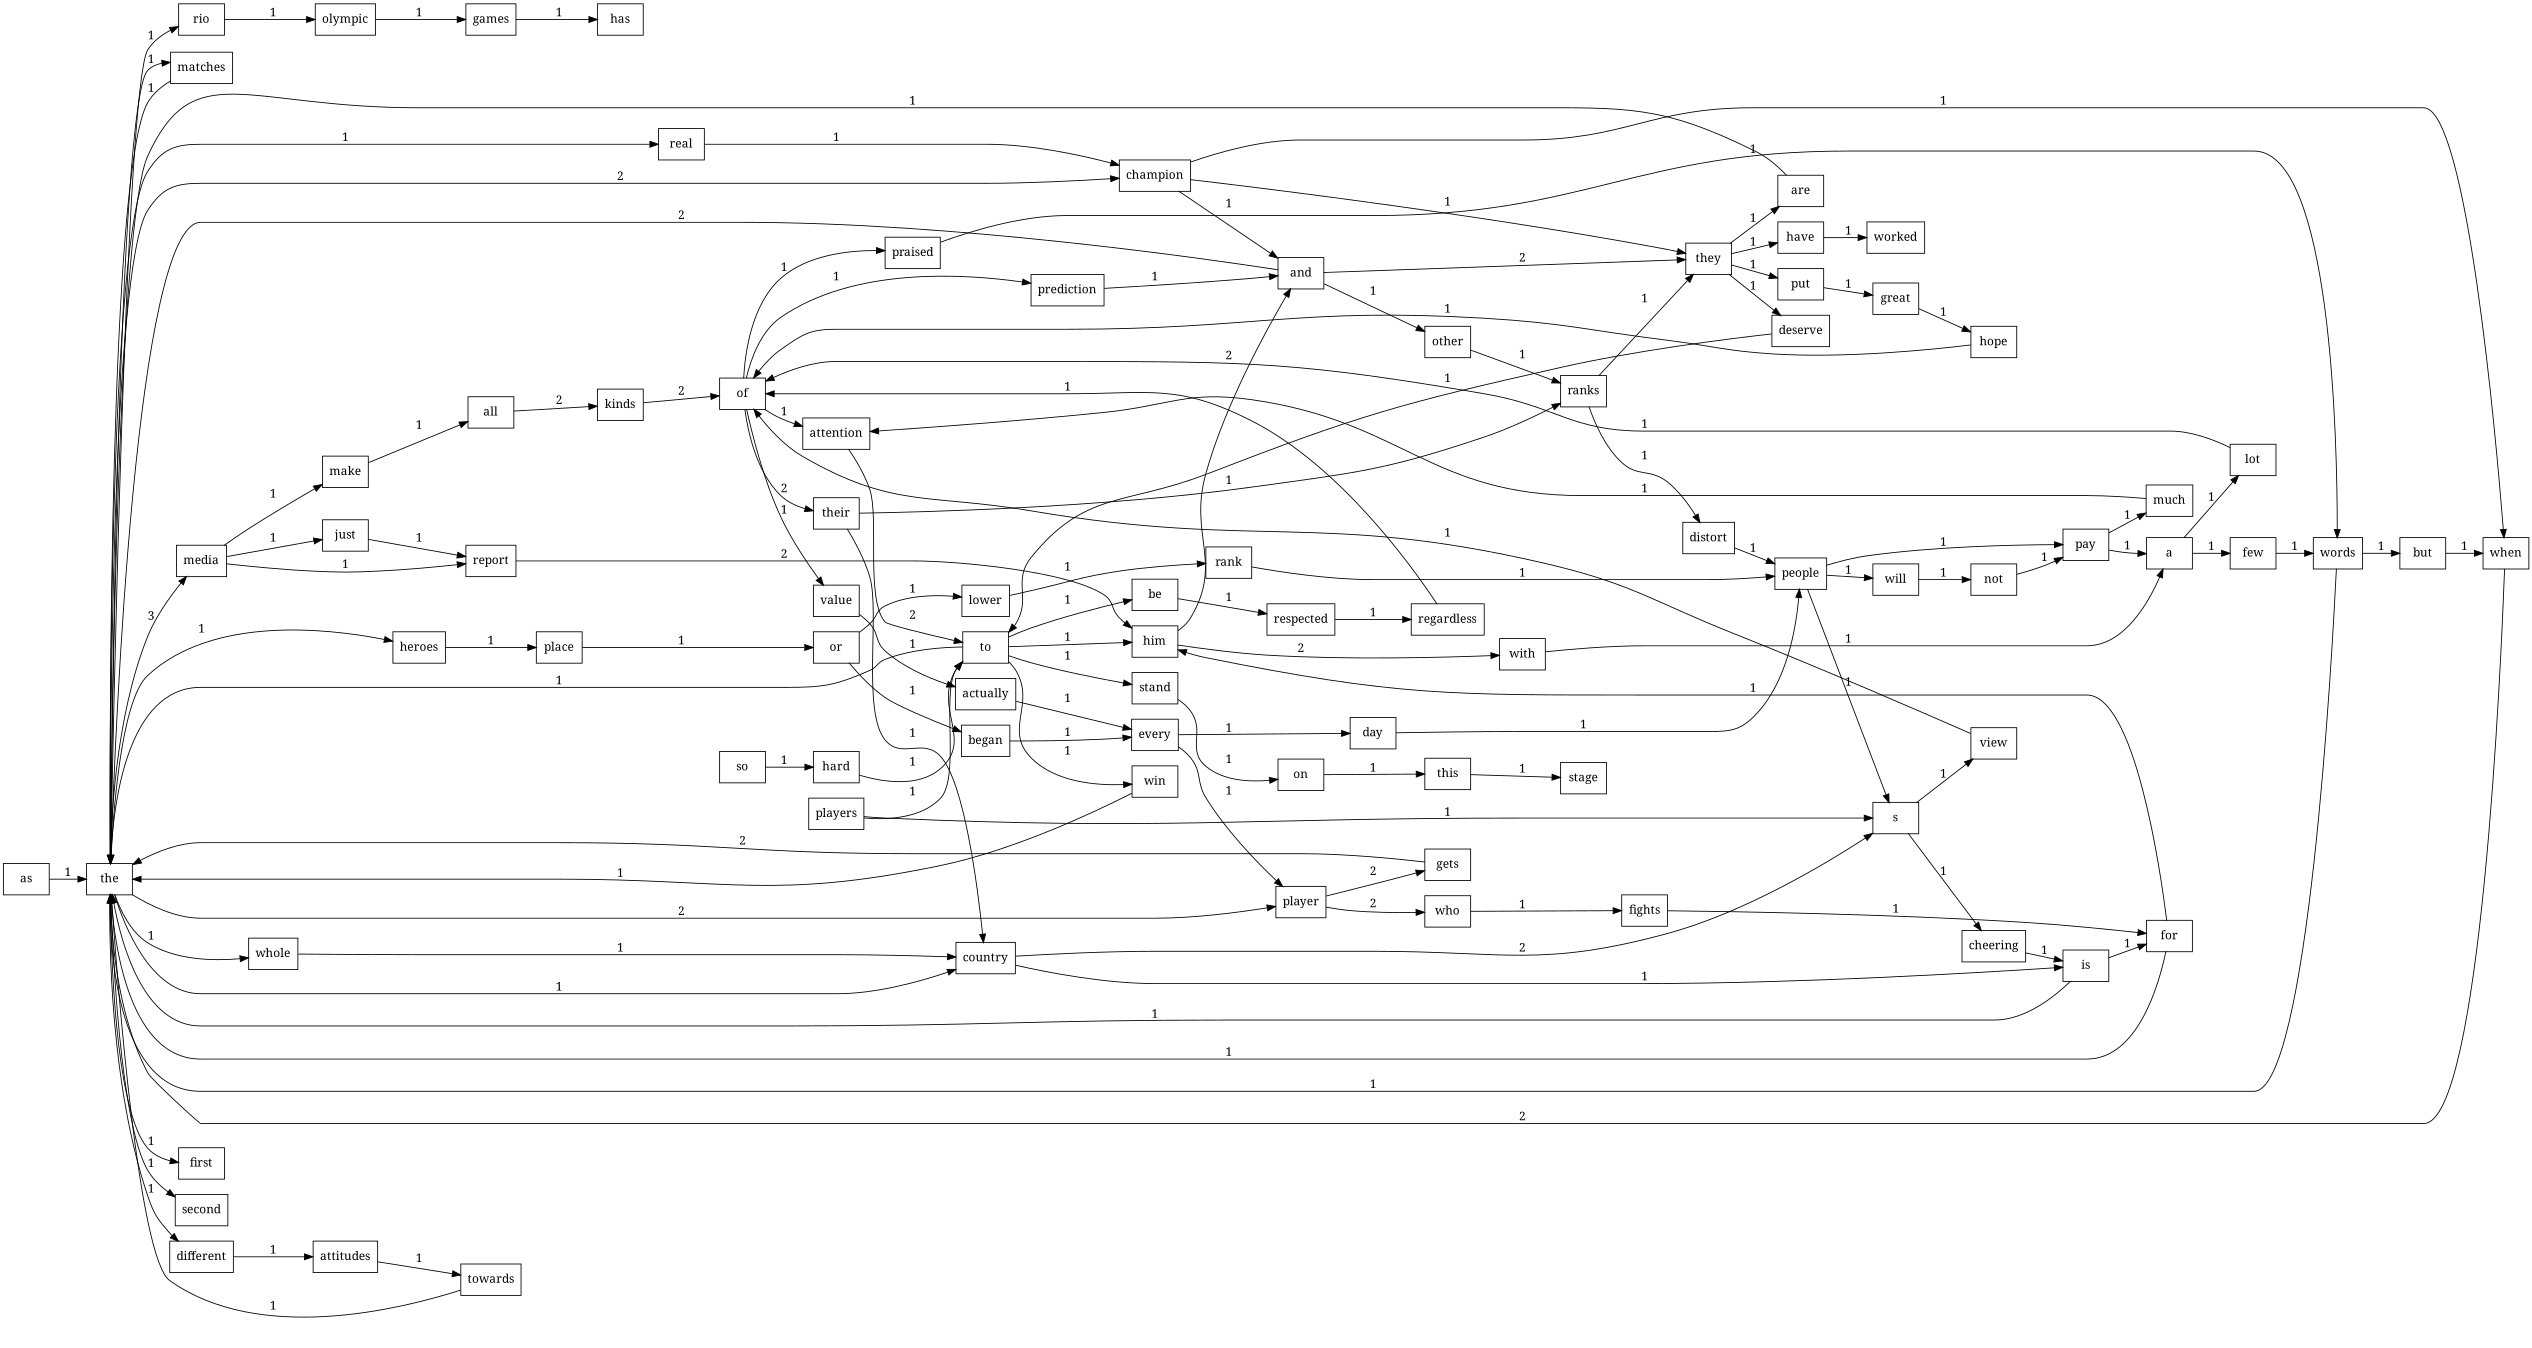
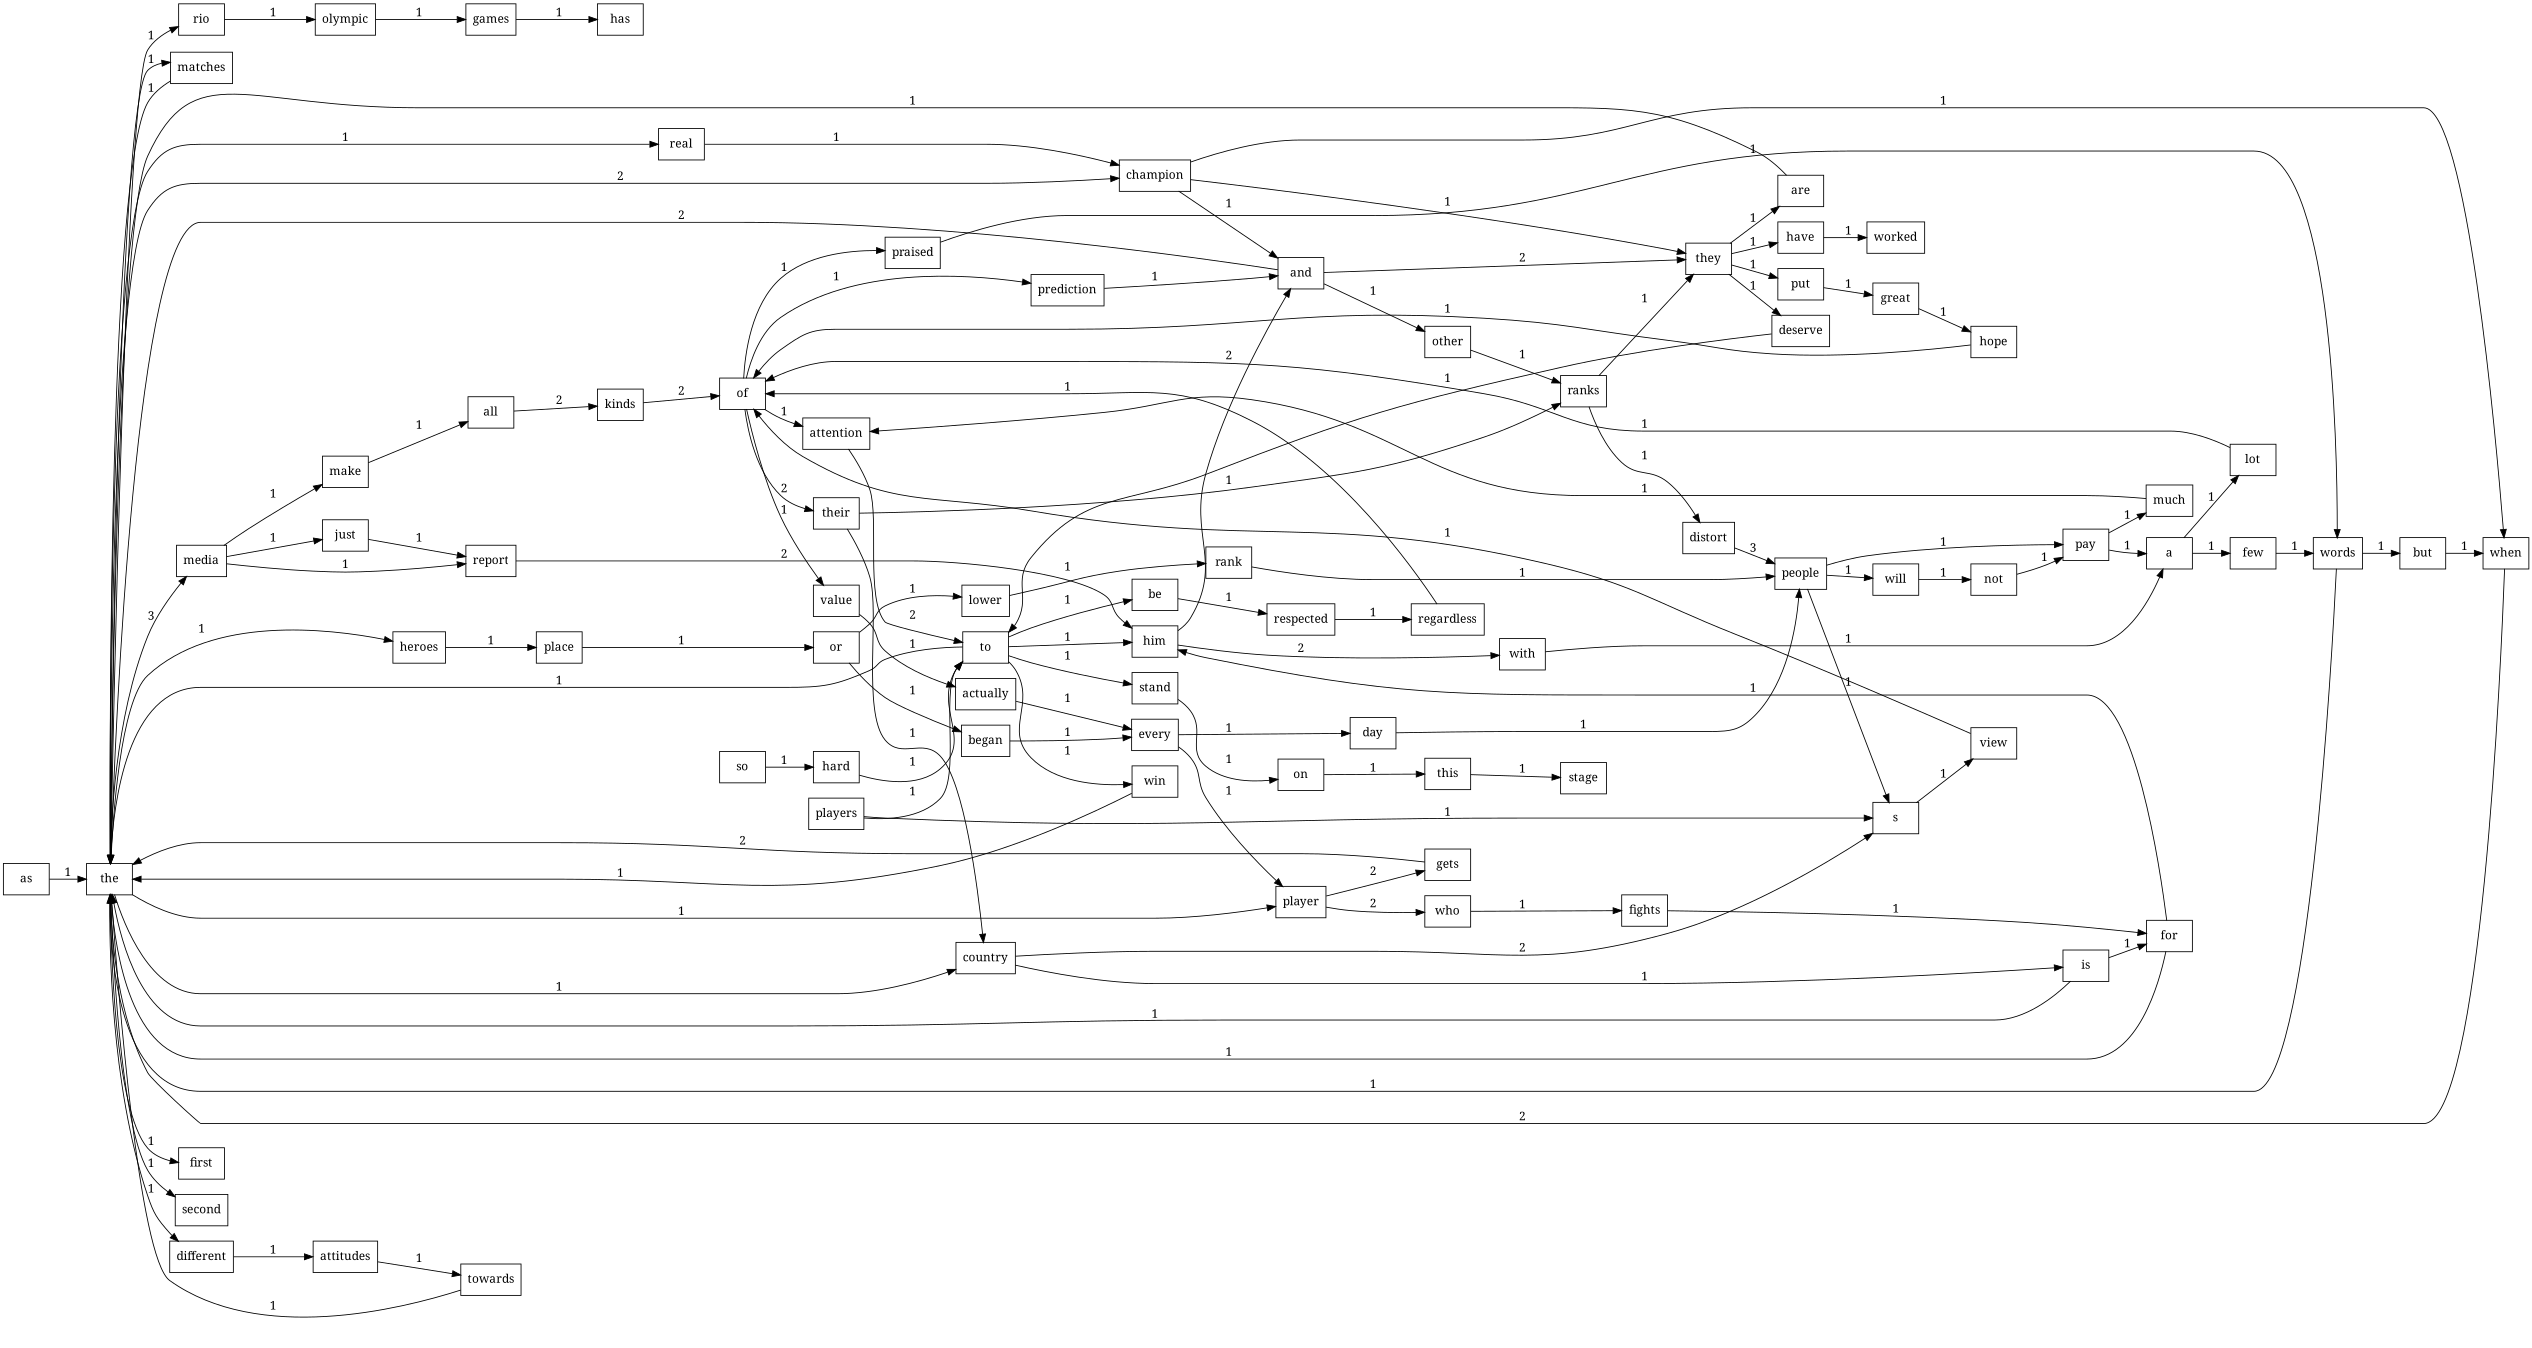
(1753, 549) -> (1753, 549)
(681, 912) -> (681, 912)
(1994, 946) -> none
(273, 954) -> none
